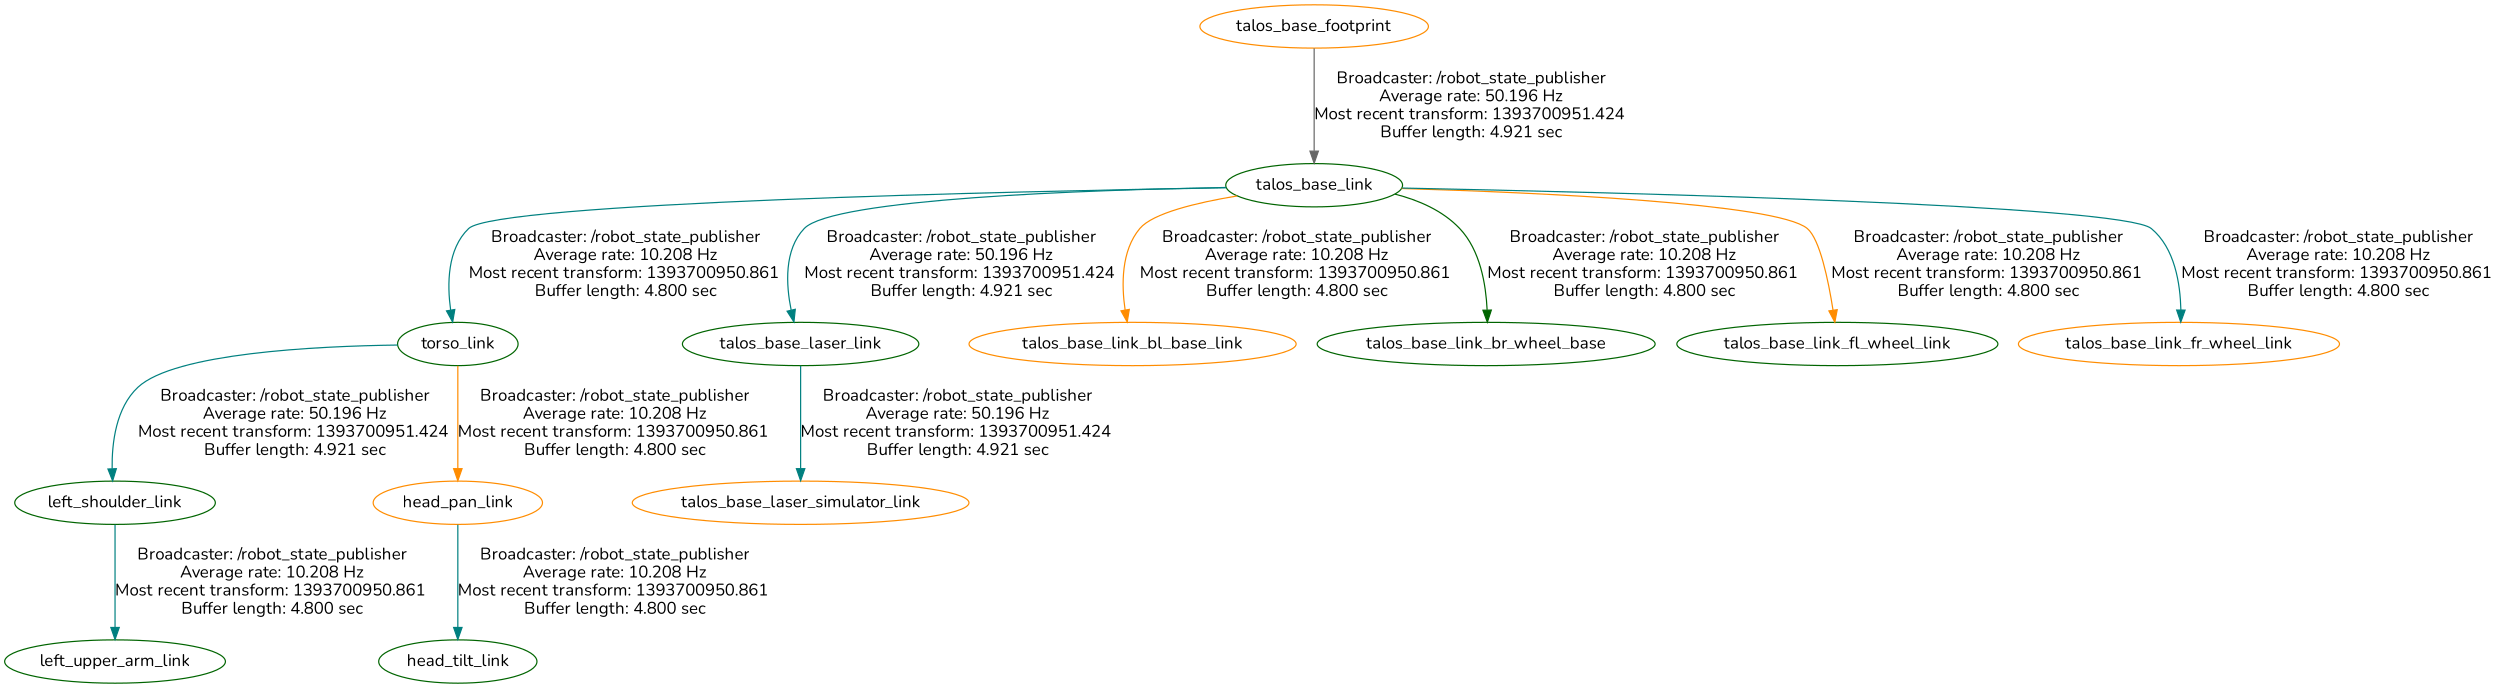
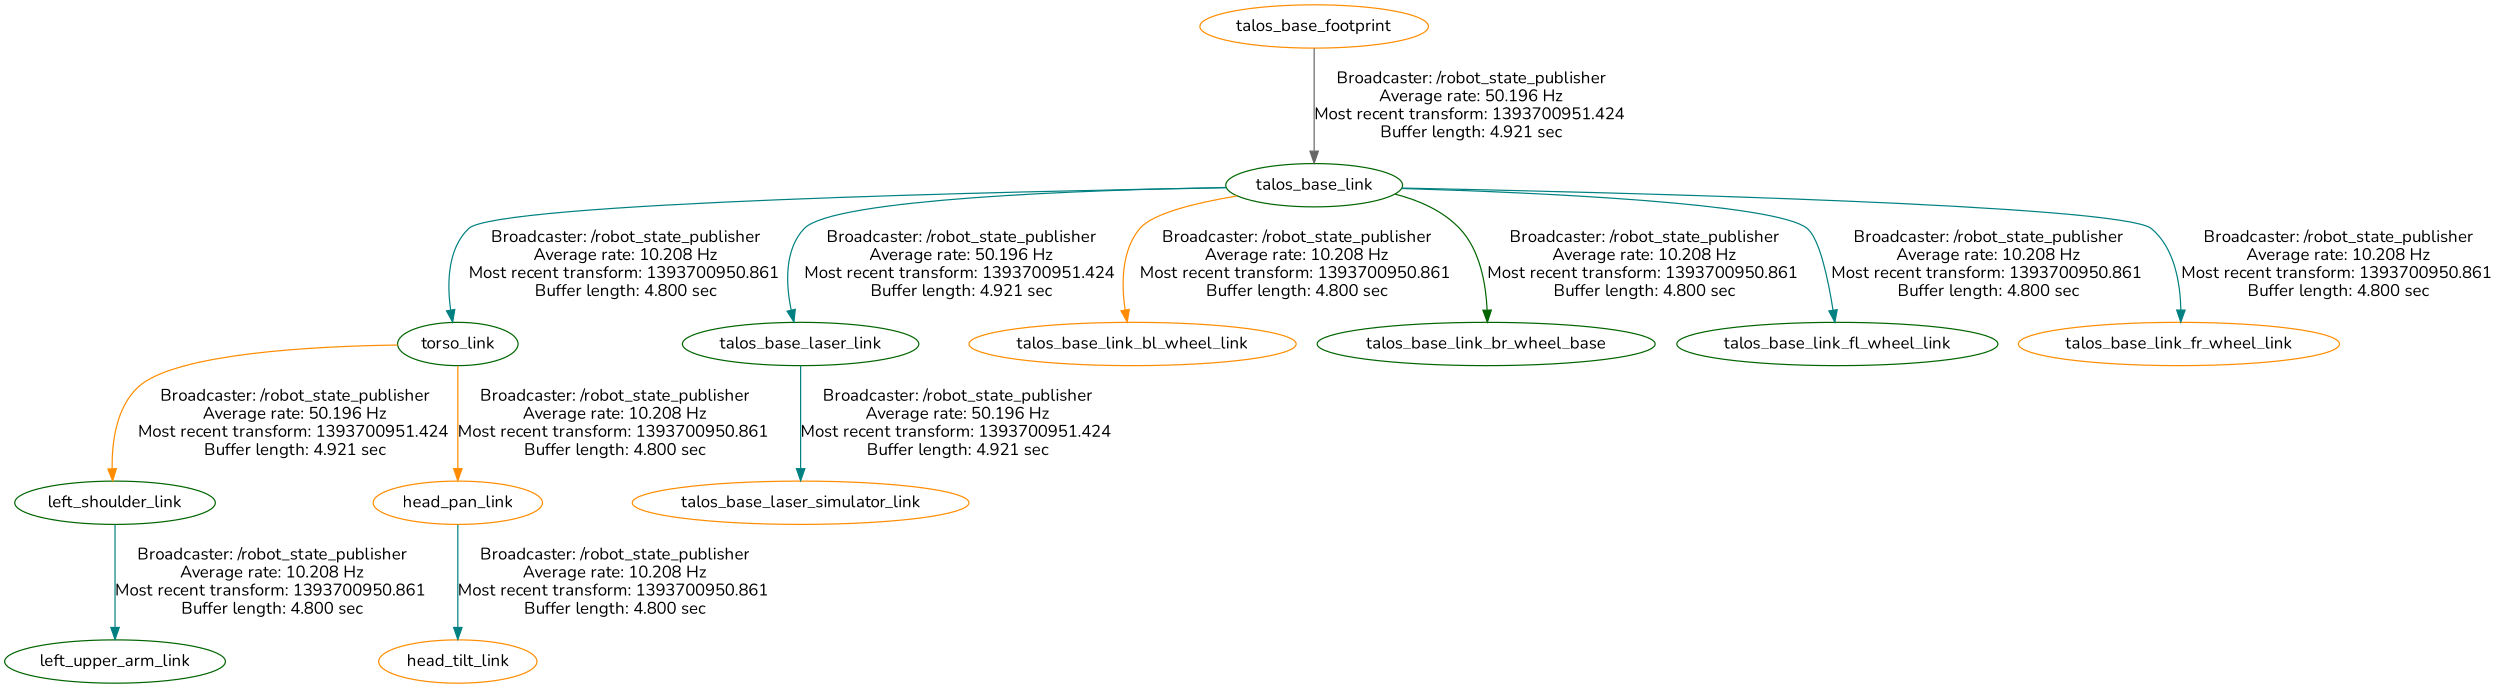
(1662, 202) -> (1662, 202)
(1133, 344) -> (1133, 344)
(221, 358) -> (221, 358)
(458, 662) -> (458, 662)
